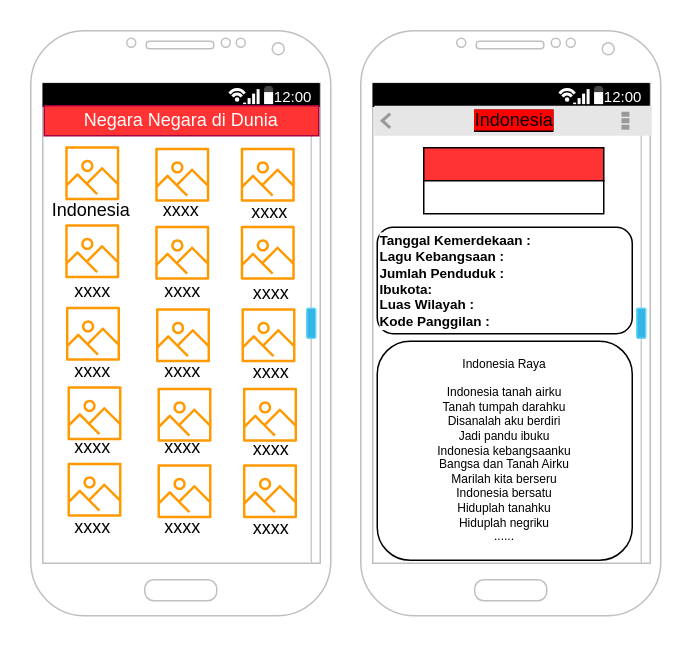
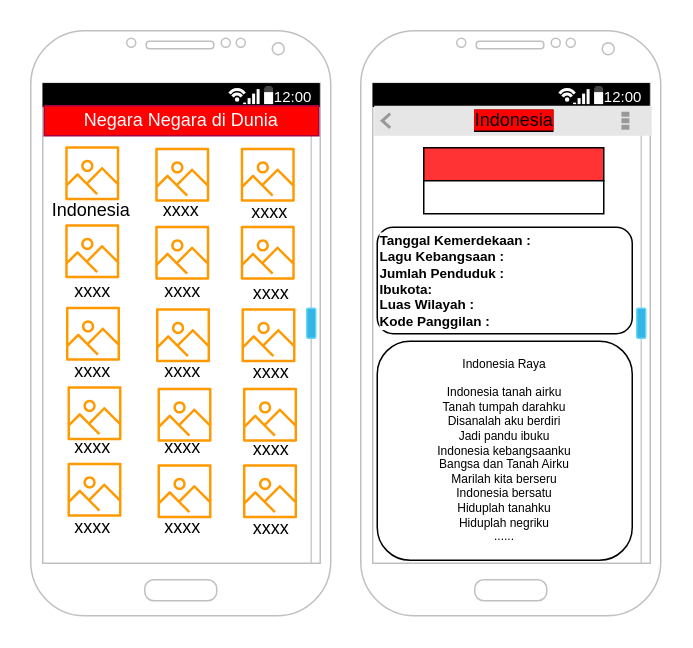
(182, 121) -> (182, 121)
